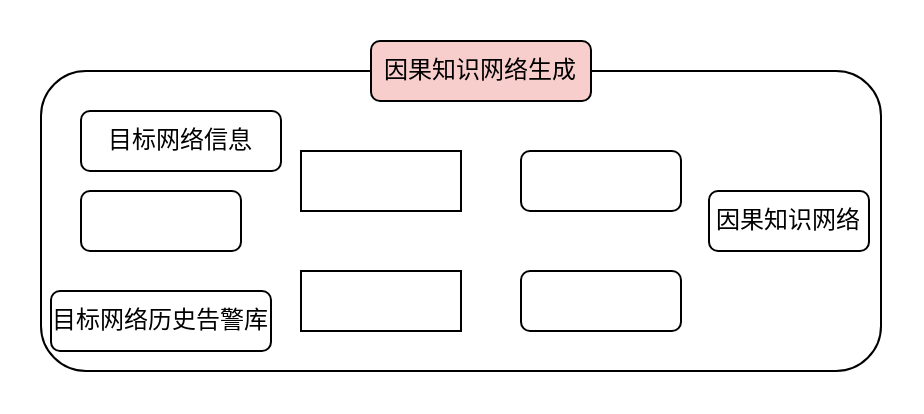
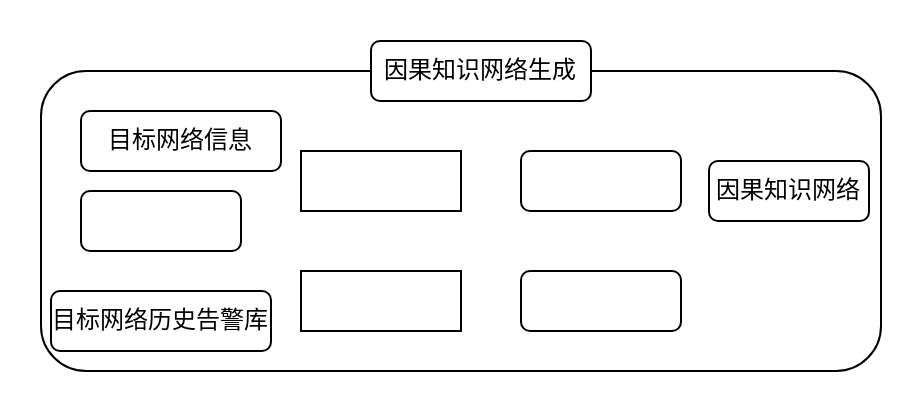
(481, 71) -> (481, 71)
(789, 221) -> (789, 191)
